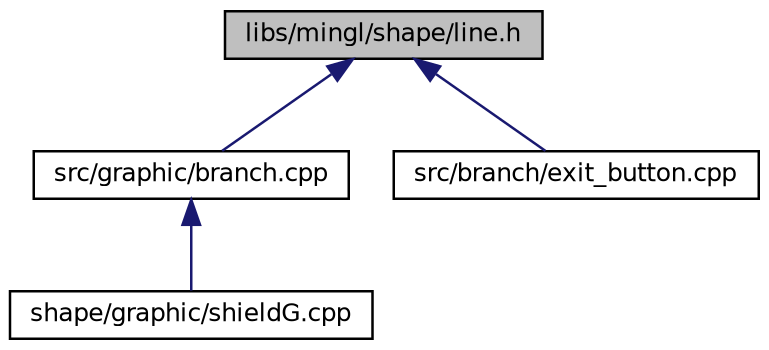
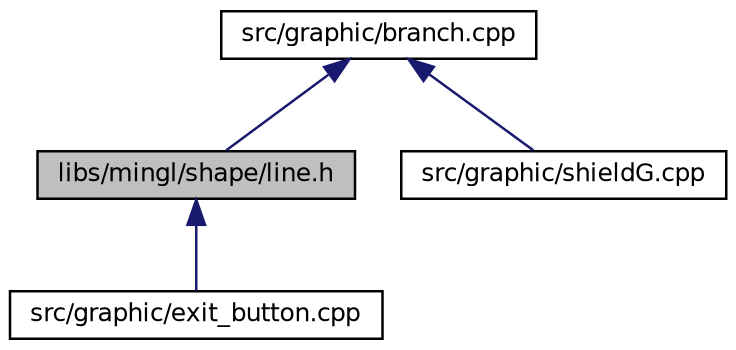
(277, 113) -> (277, 113)
(576, 175) -> (196, 315)
(191, 315) -> (564, 175)
